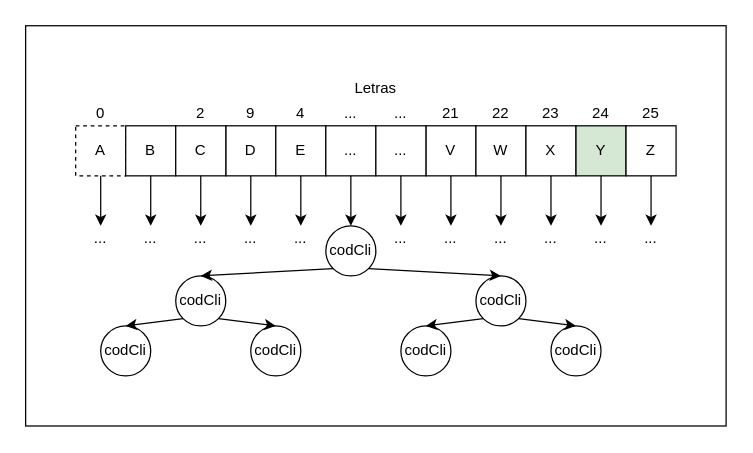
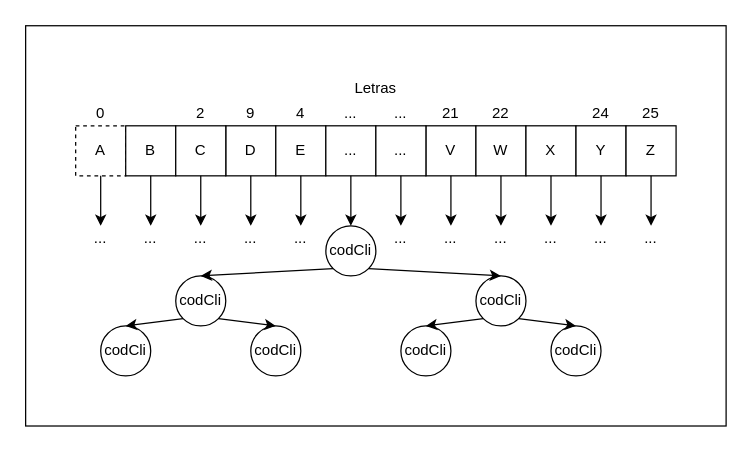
(551, 113) -> none
(601, 151) -> (601, 151)
